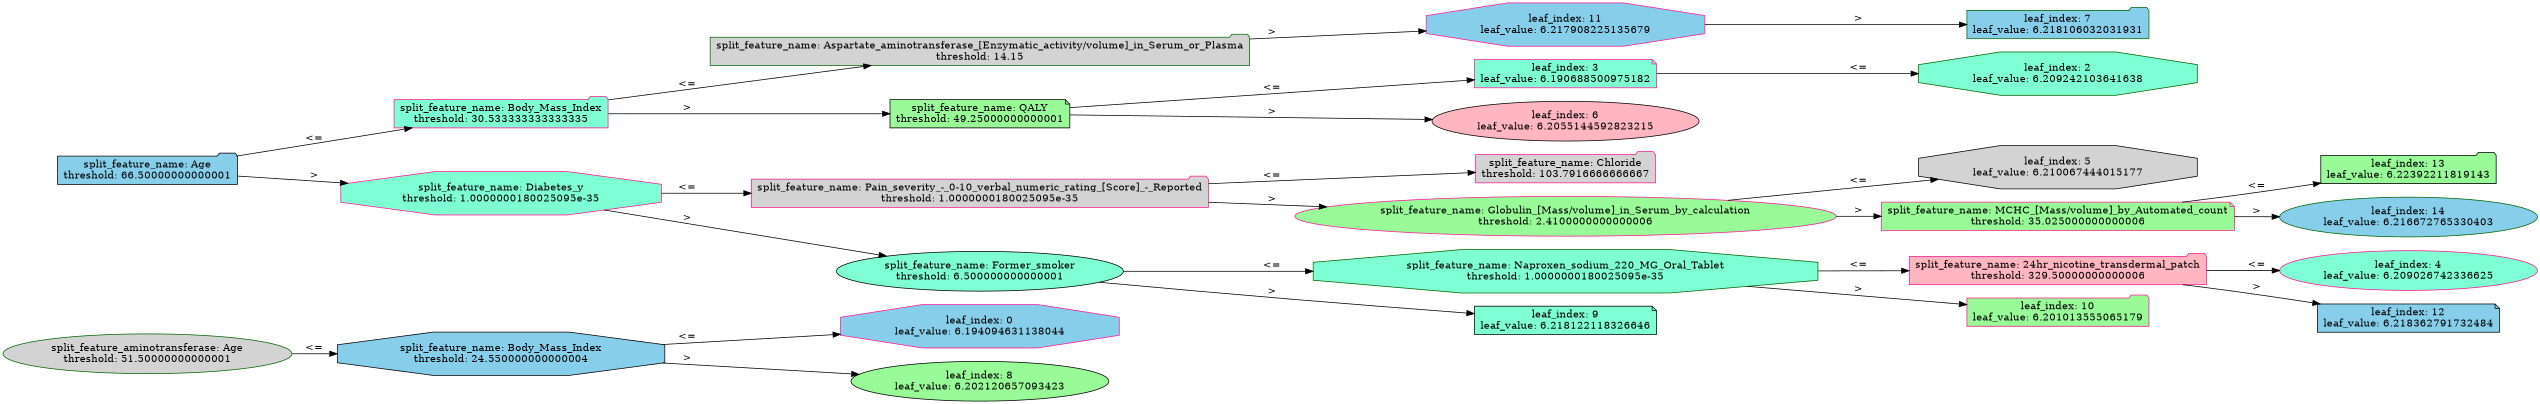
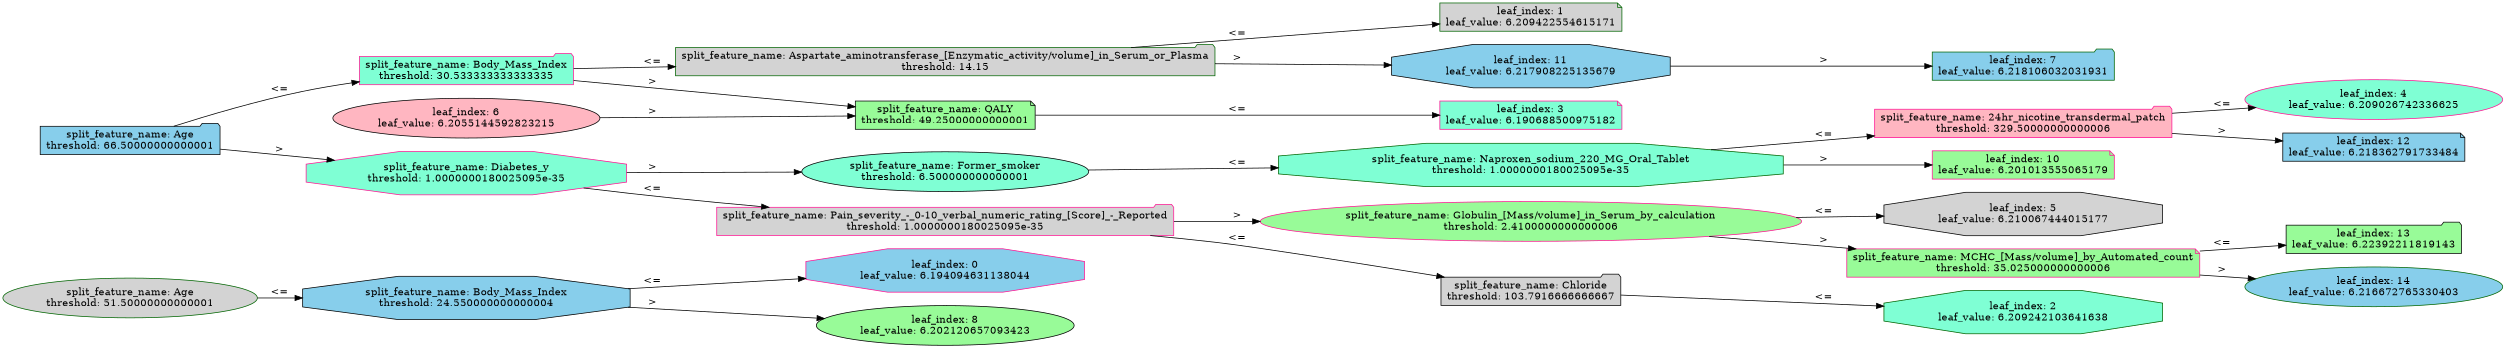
none -> (1531, 17)
(1566, 25) -> (1531, 66)
(1784, 74) -> (1749, 300)
(1247, 117) -> (724, 117)
(1566, 169) -> (1531, 291)
(2058, 312) -> (2023, 165)
(2408, 318) -> (2374, 147)
(1566, 320) -> none
(147, 354) -> (130, 298)
